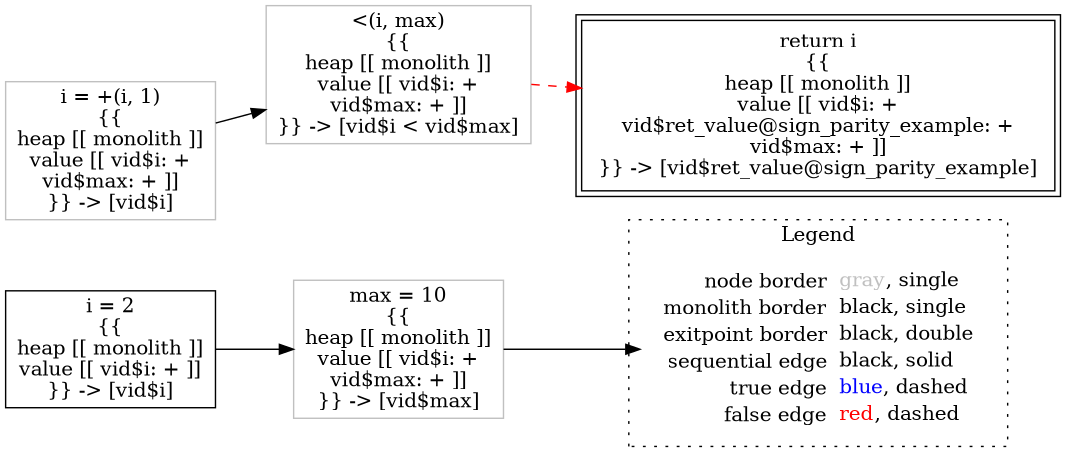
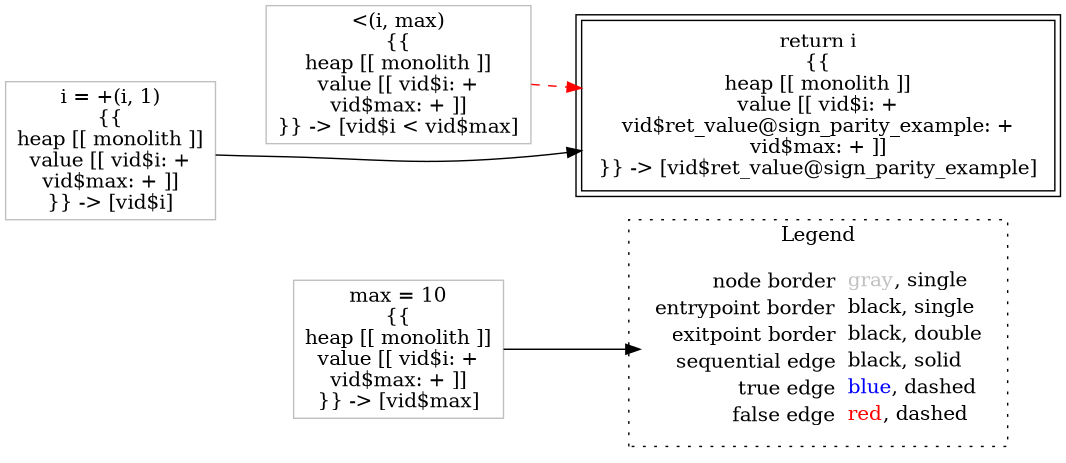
(234, 118) -> (391, 161)
(749, 308) -> (749, 308)
(111, 349) -> none
